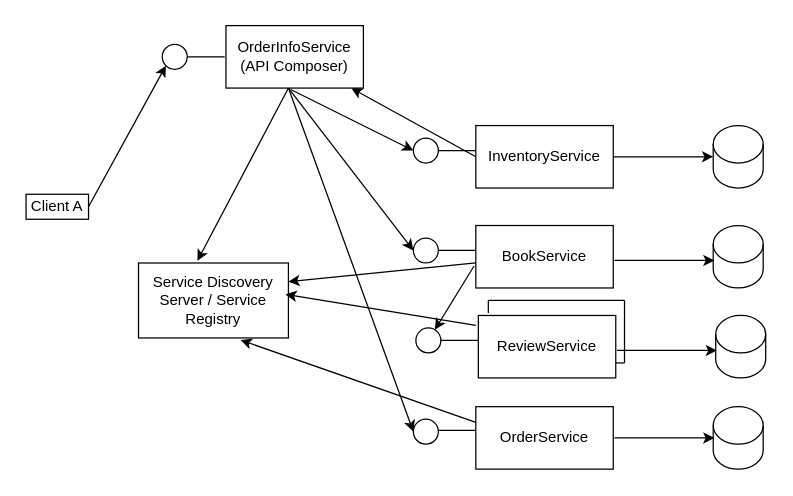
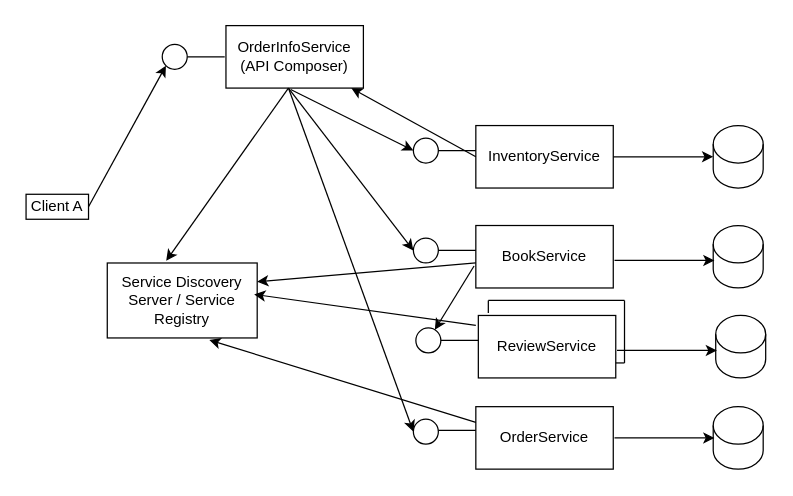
(213, 301) -> (182, 301)
